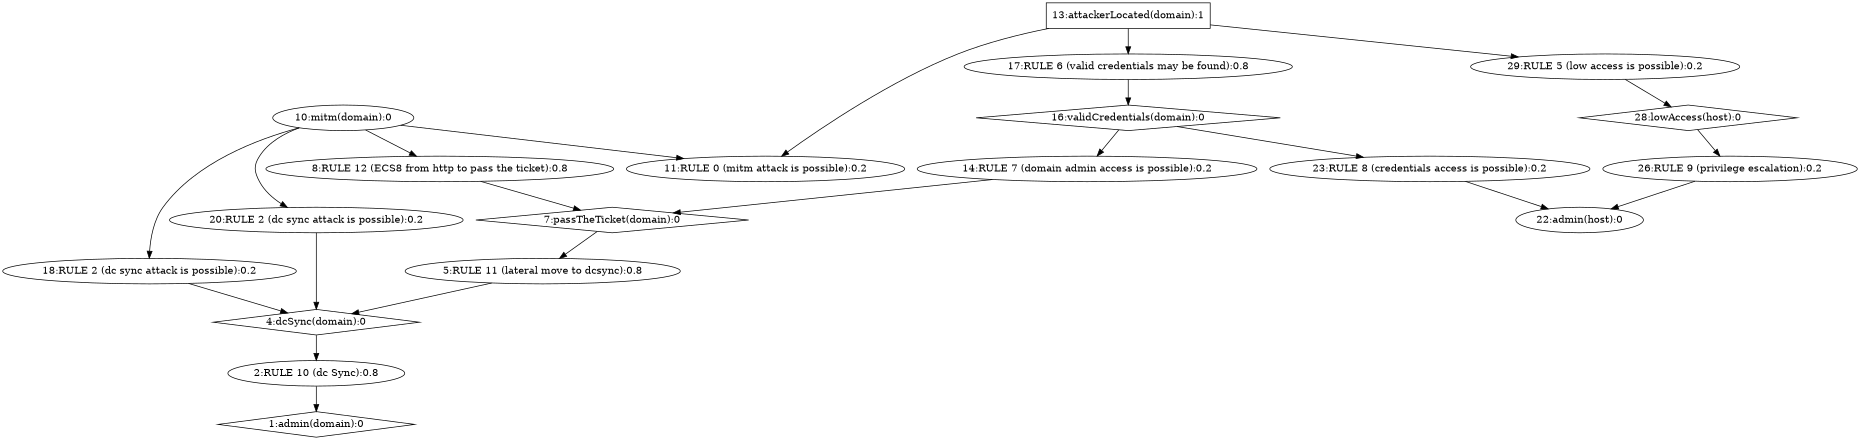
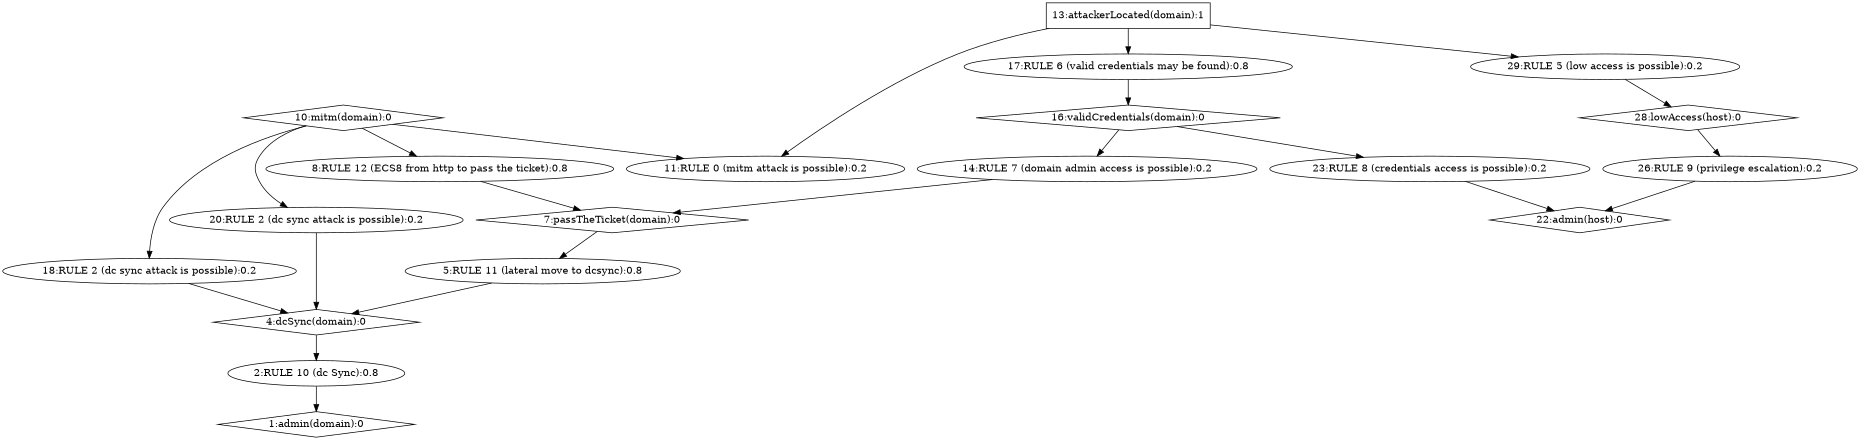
(343, 118) -> (343, 118)
(1580, 220) -> (1580, 220)
